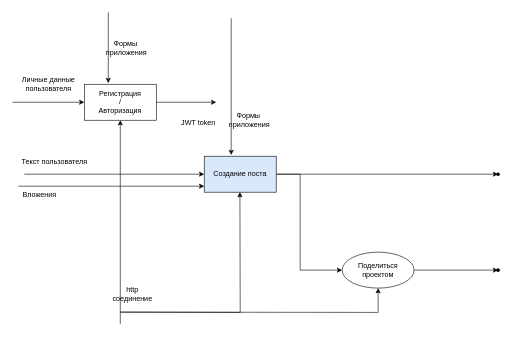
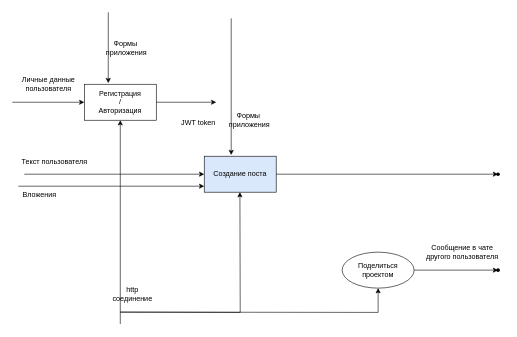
none -> (462, 252)
(300, 269) -> none
